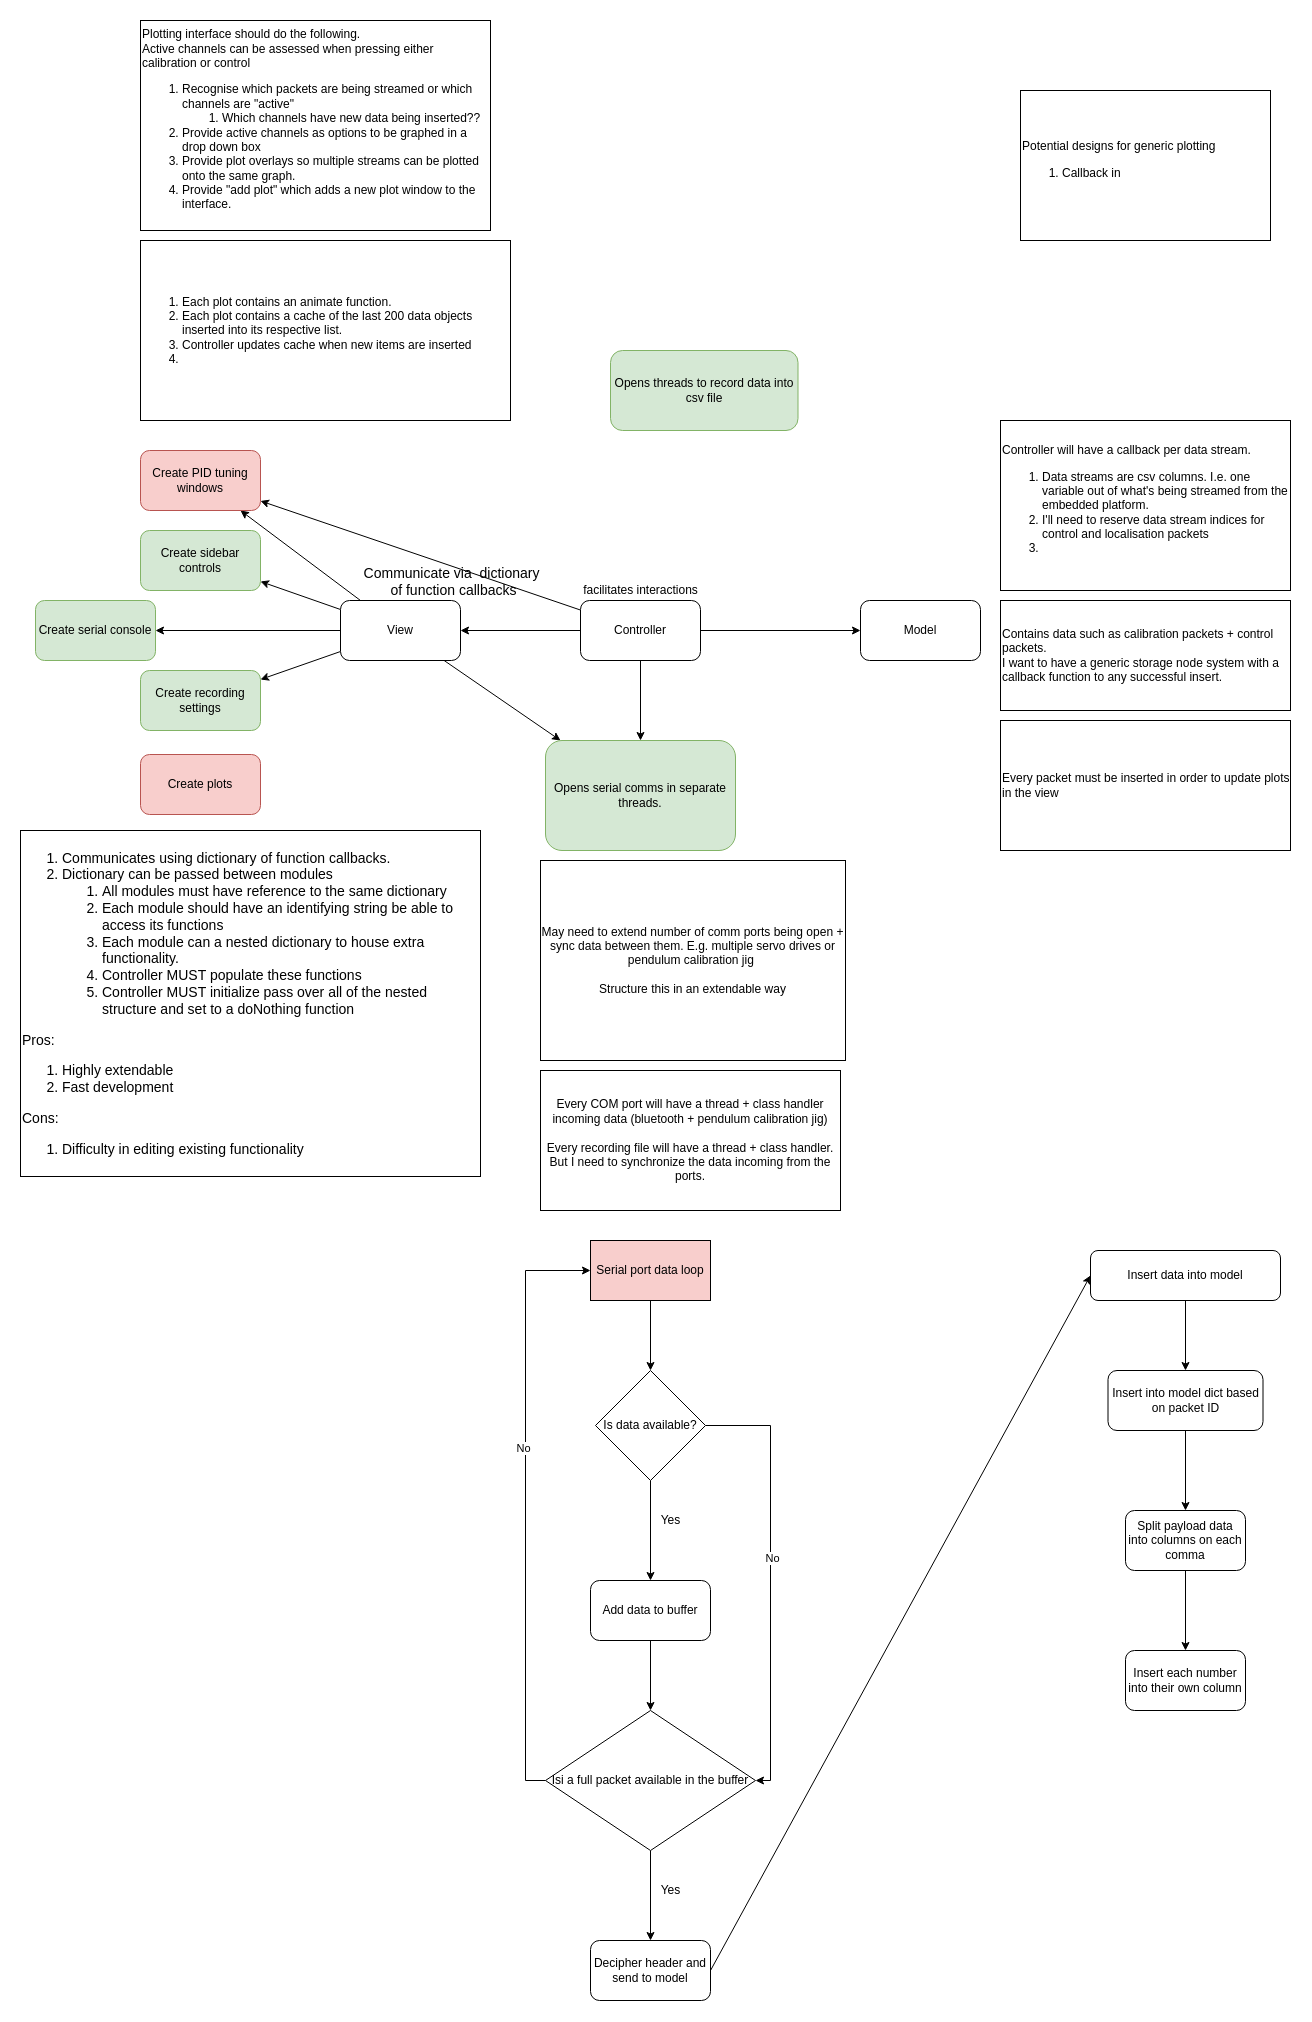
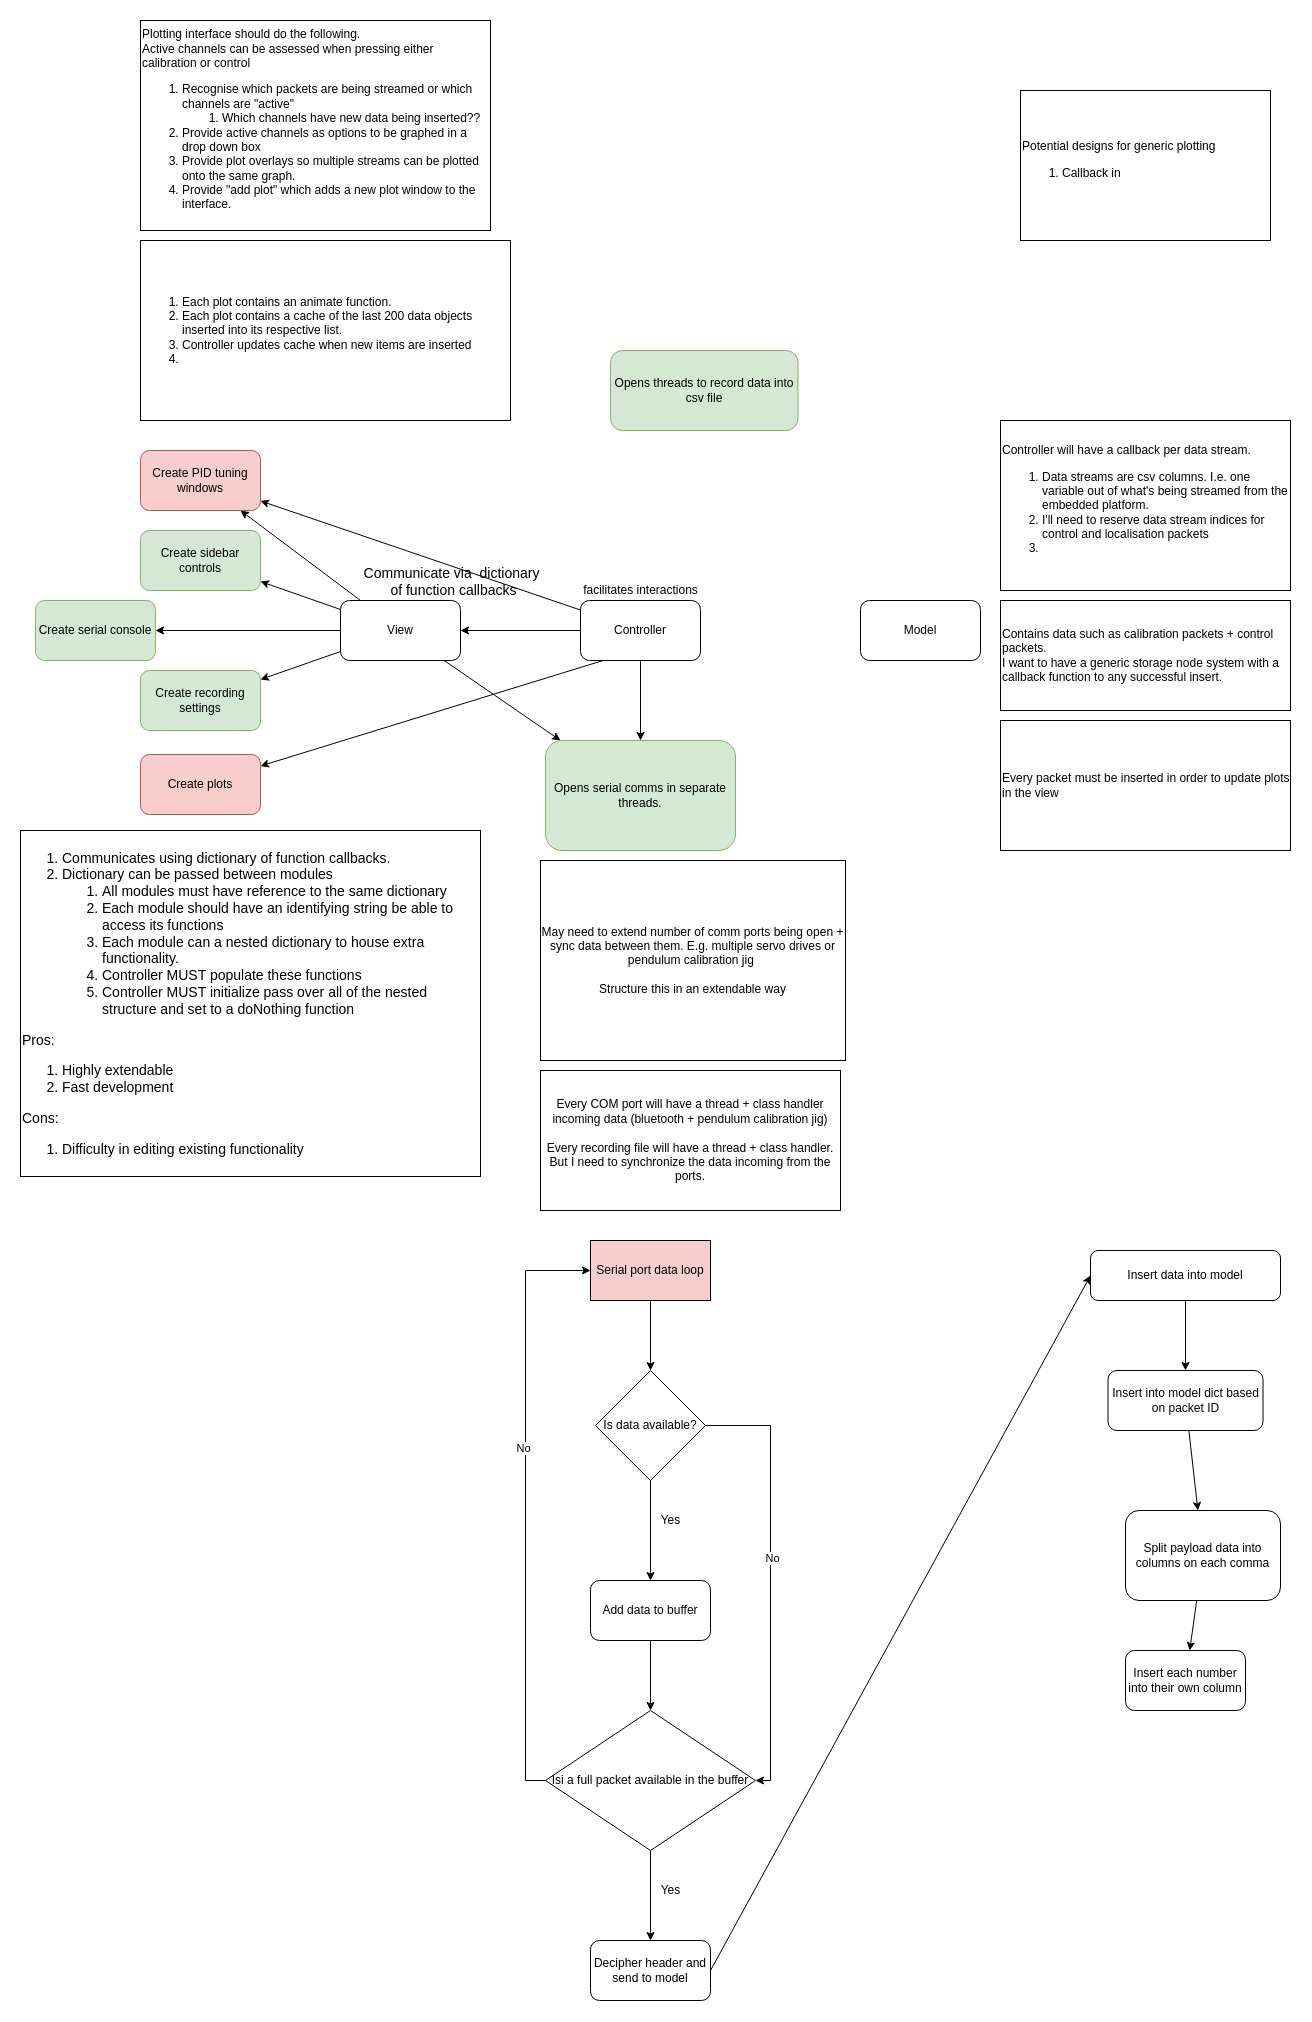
(777, 631) -> (435, 712)
(1186, 1541) -> (1203, 1556)
